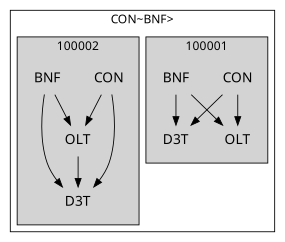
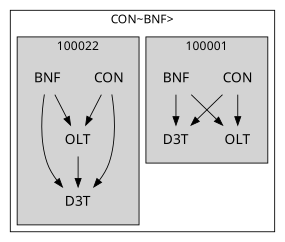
(78, 47) -> (78, 47)
